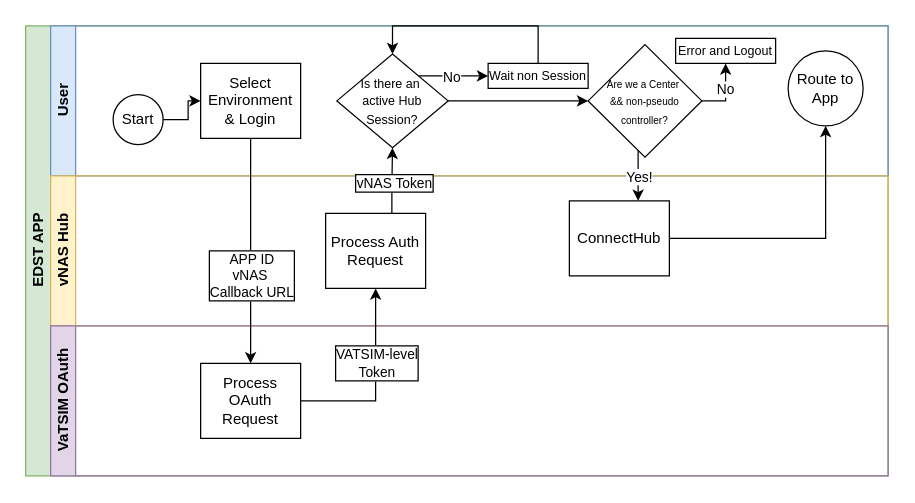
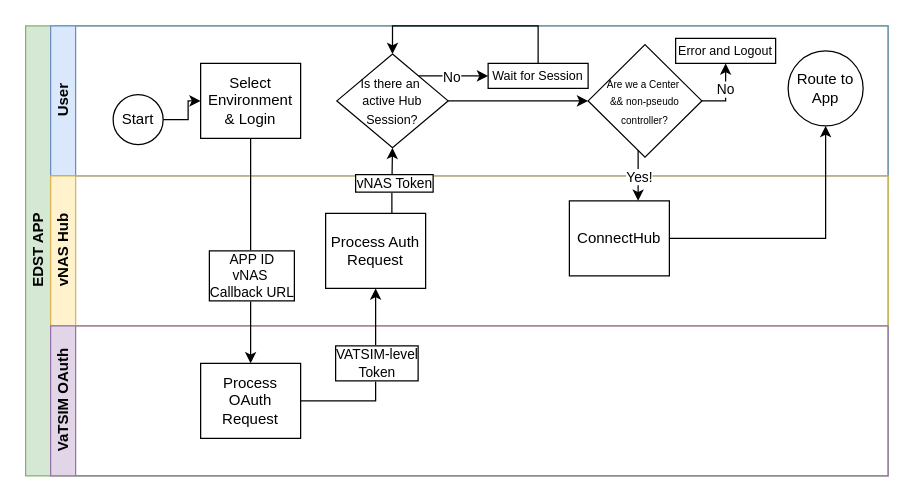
(538, 76) -> (538, 76)
